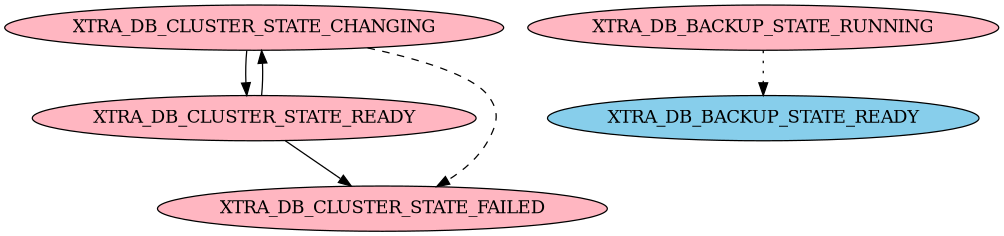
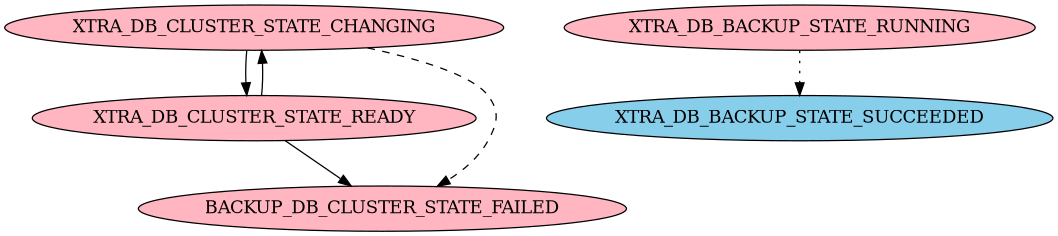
(763, 118) -> (800, 118)
(382, 209) -> (382, 209)
